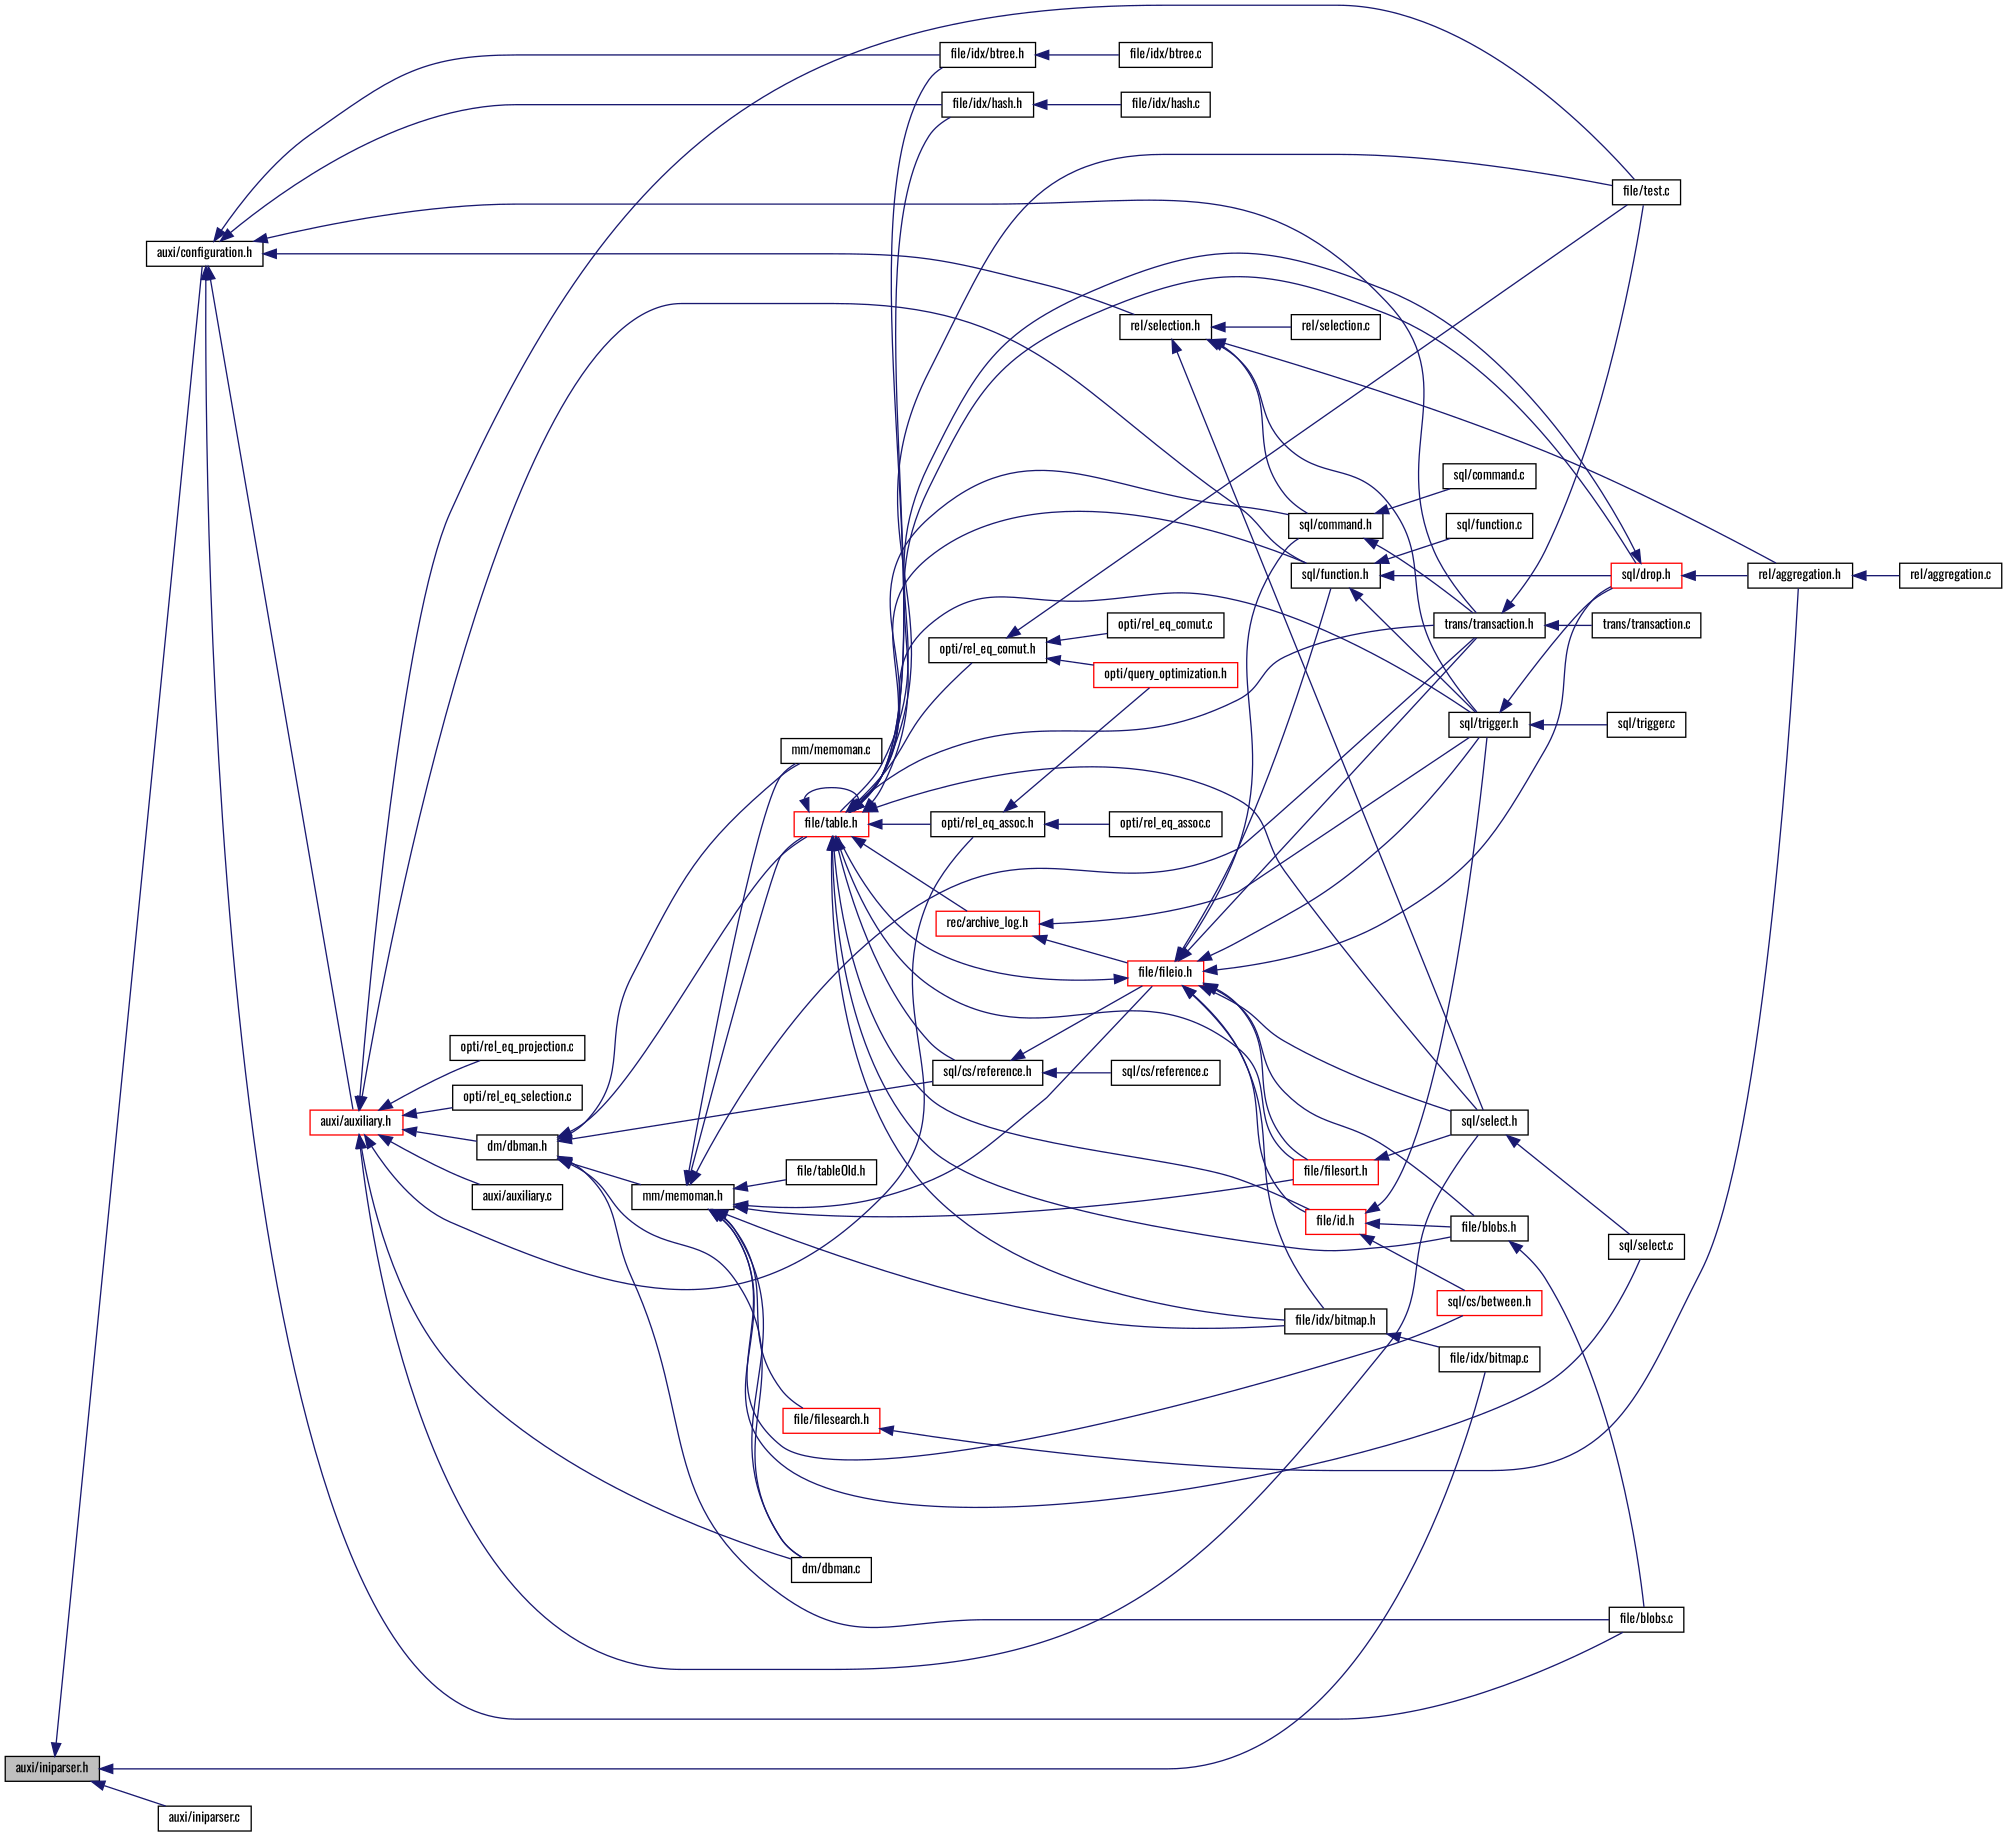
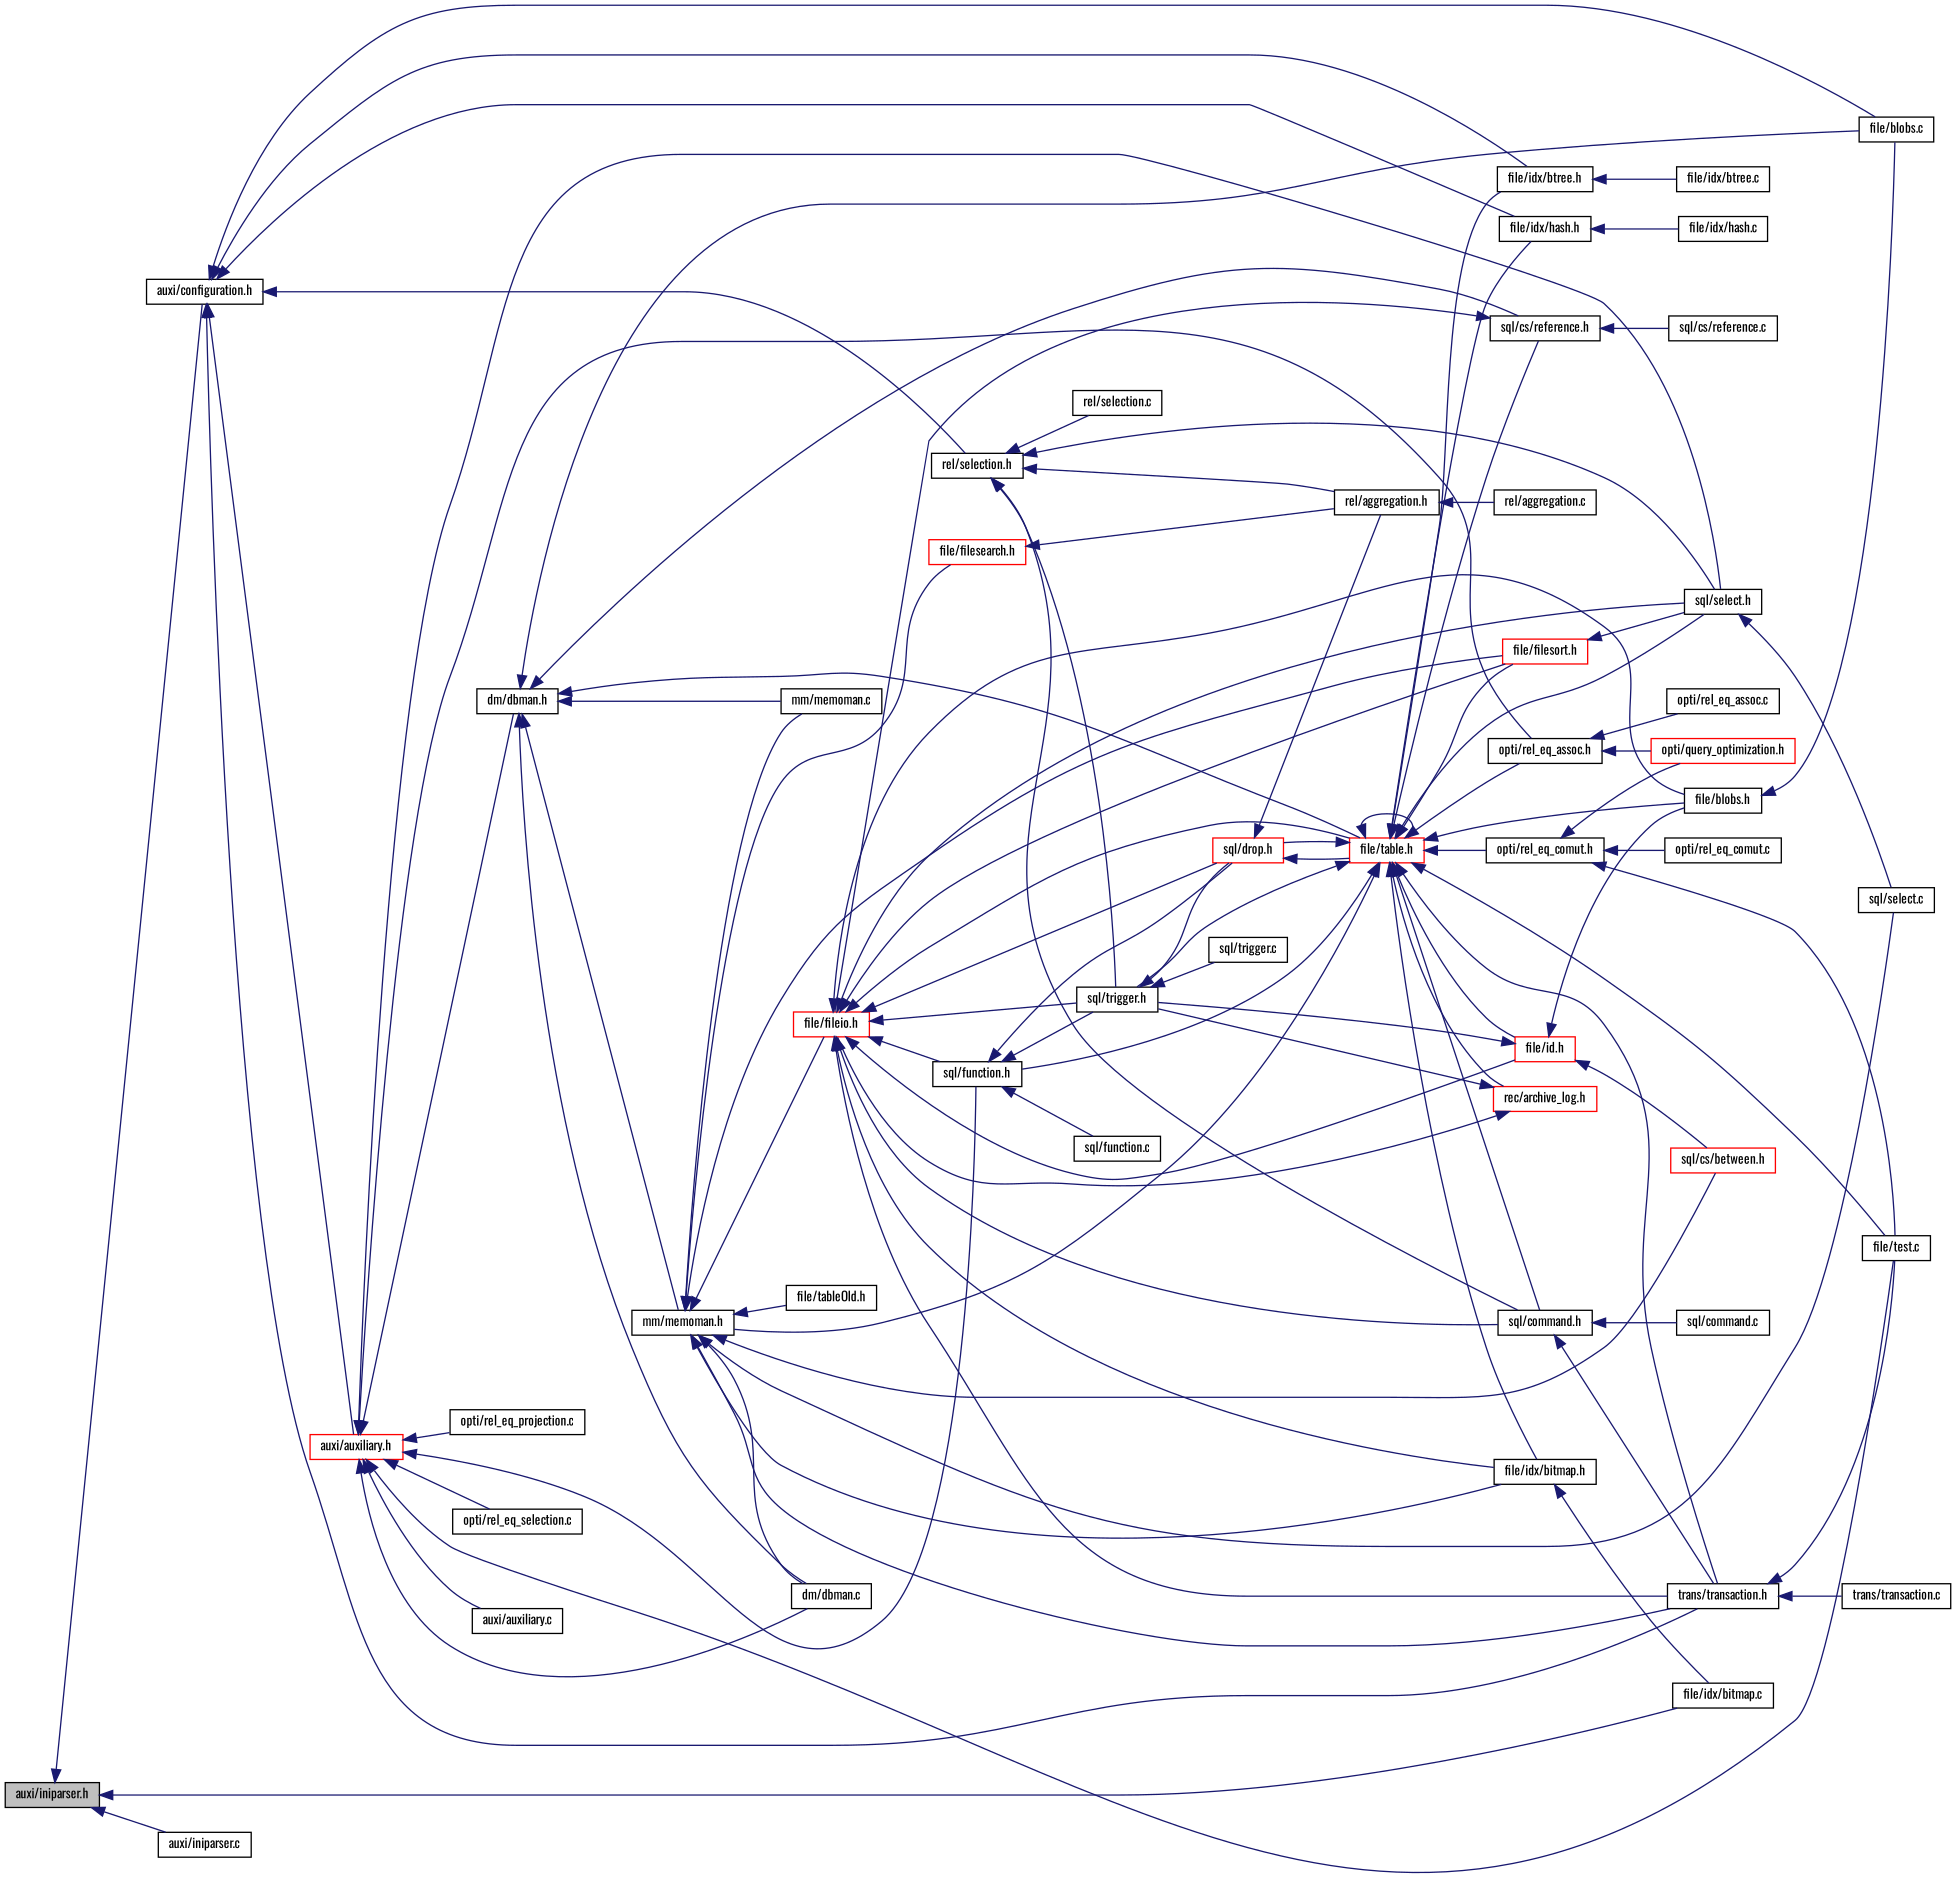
(737, 999) -> (1122, 1205)
